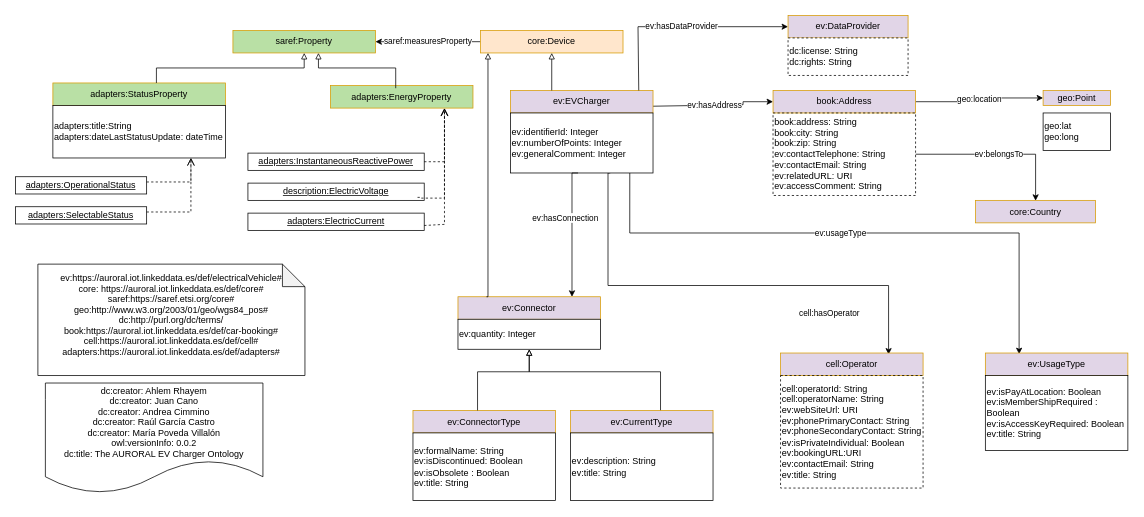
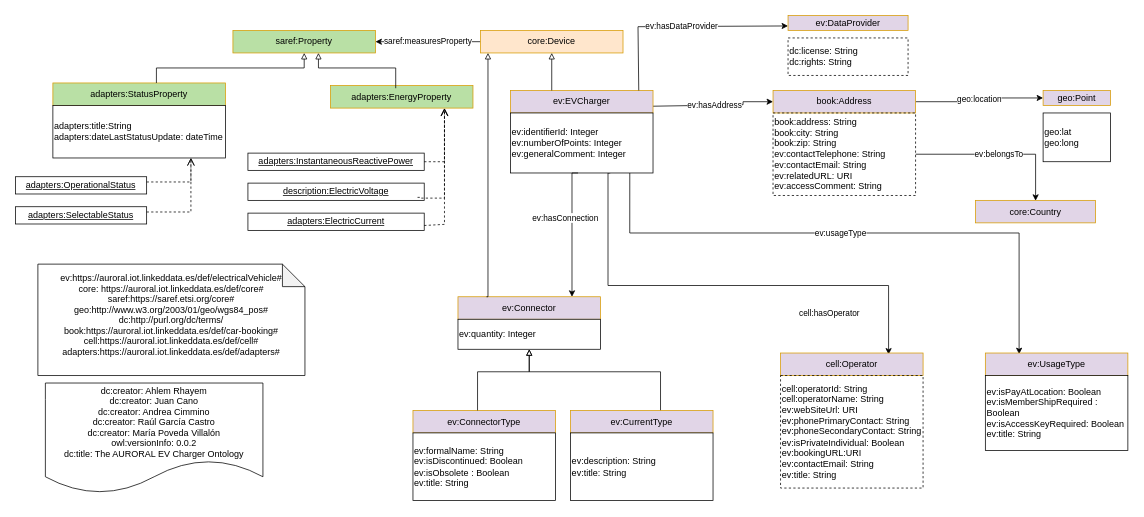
(848, 27) -> (848, 23)
(1077, 132) -> (1077, 137)
